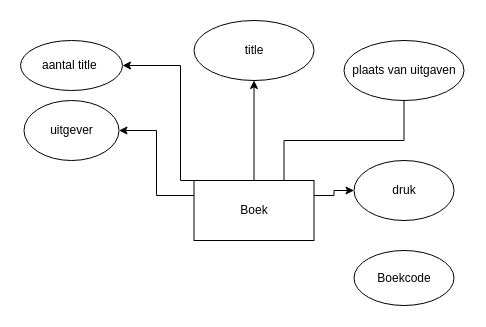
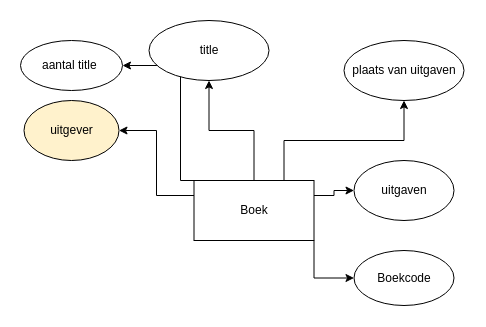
(254, 51) -> (209, 51)
(404, 107) -> (404, 109)
(72, 131) -> (72, 131)
(405, 191) -> (405, 191)
none -> (314, 276)
